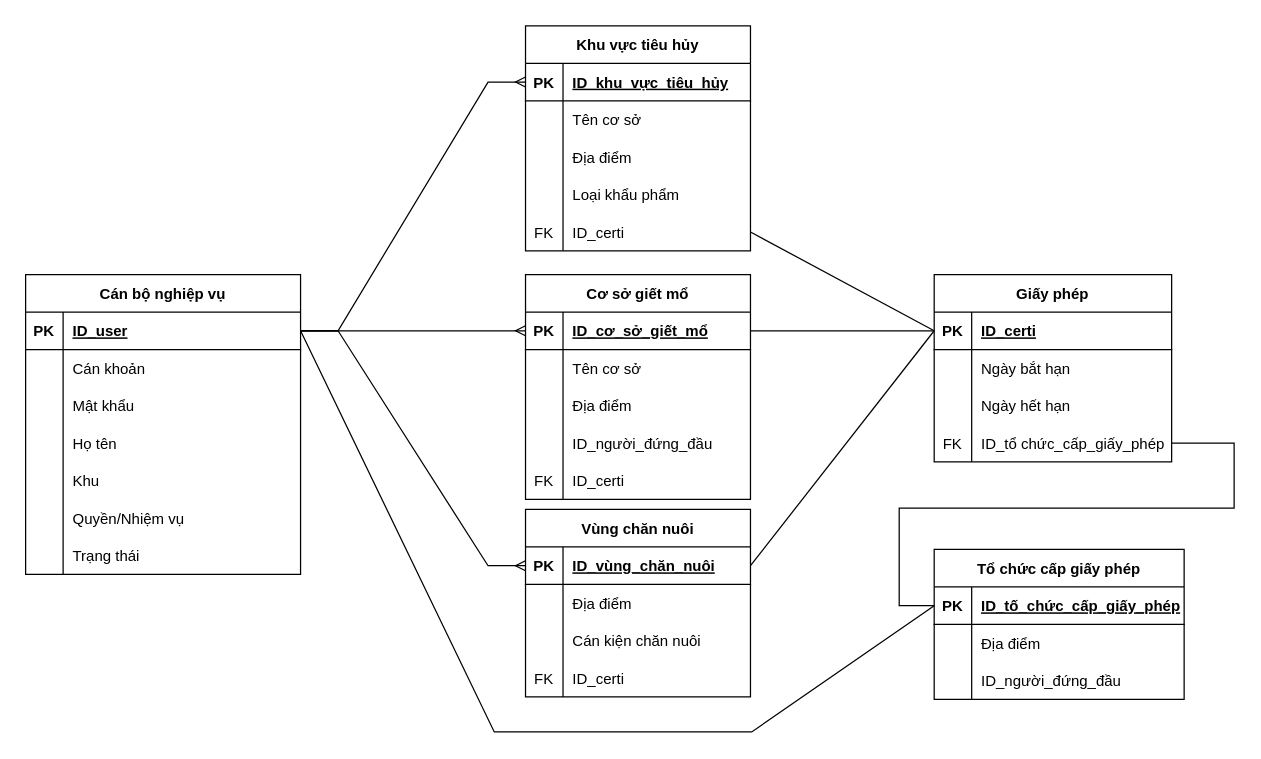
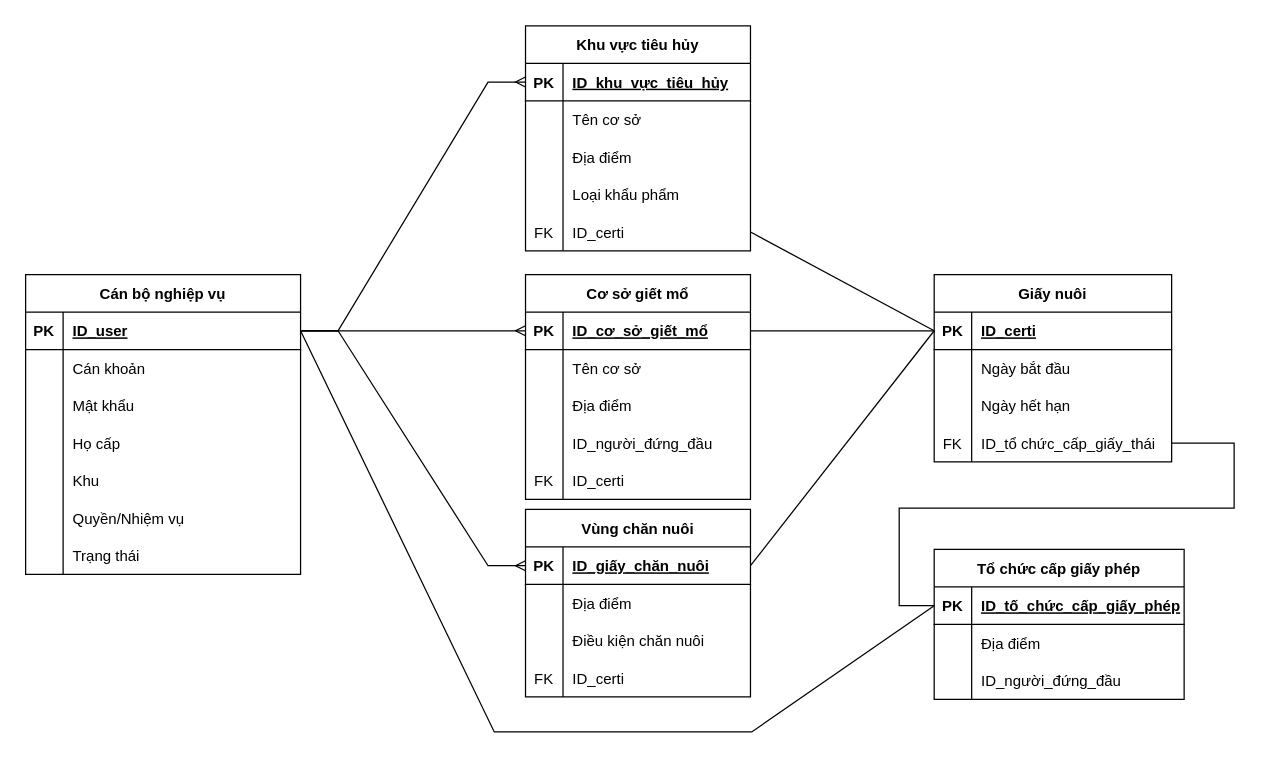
(1053, 294) -> (1053, 294)
(1028, 369) -> (1028, 369)
(96, 444) -> (96, 444)
(1078, 444) -> (1076, 444)
(642, 566) -> (640, 566)
(638, 641) -> (641, 641)
